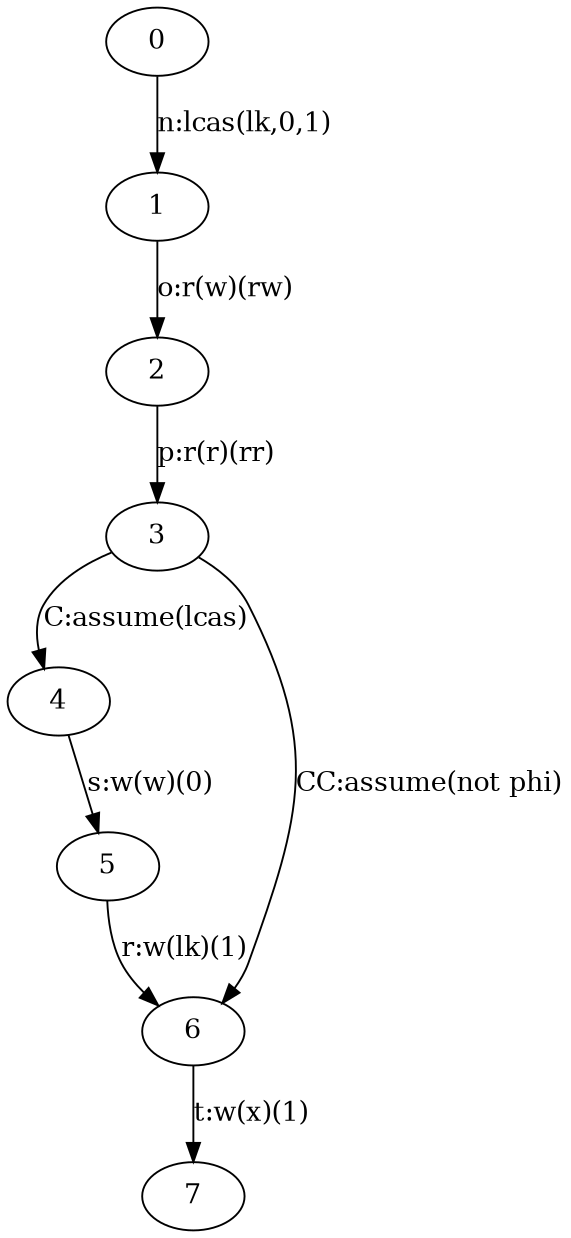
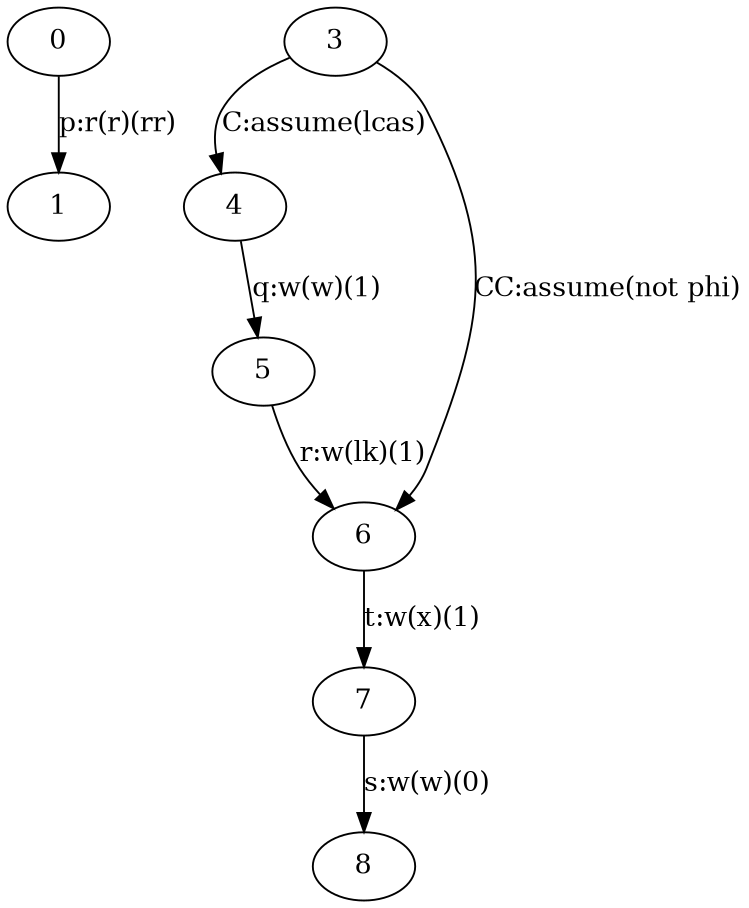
(245, 124) -> (118, 124)
(157, 372) -> none
(151, 784) -> (317, 289)
none -> (364, 866)
